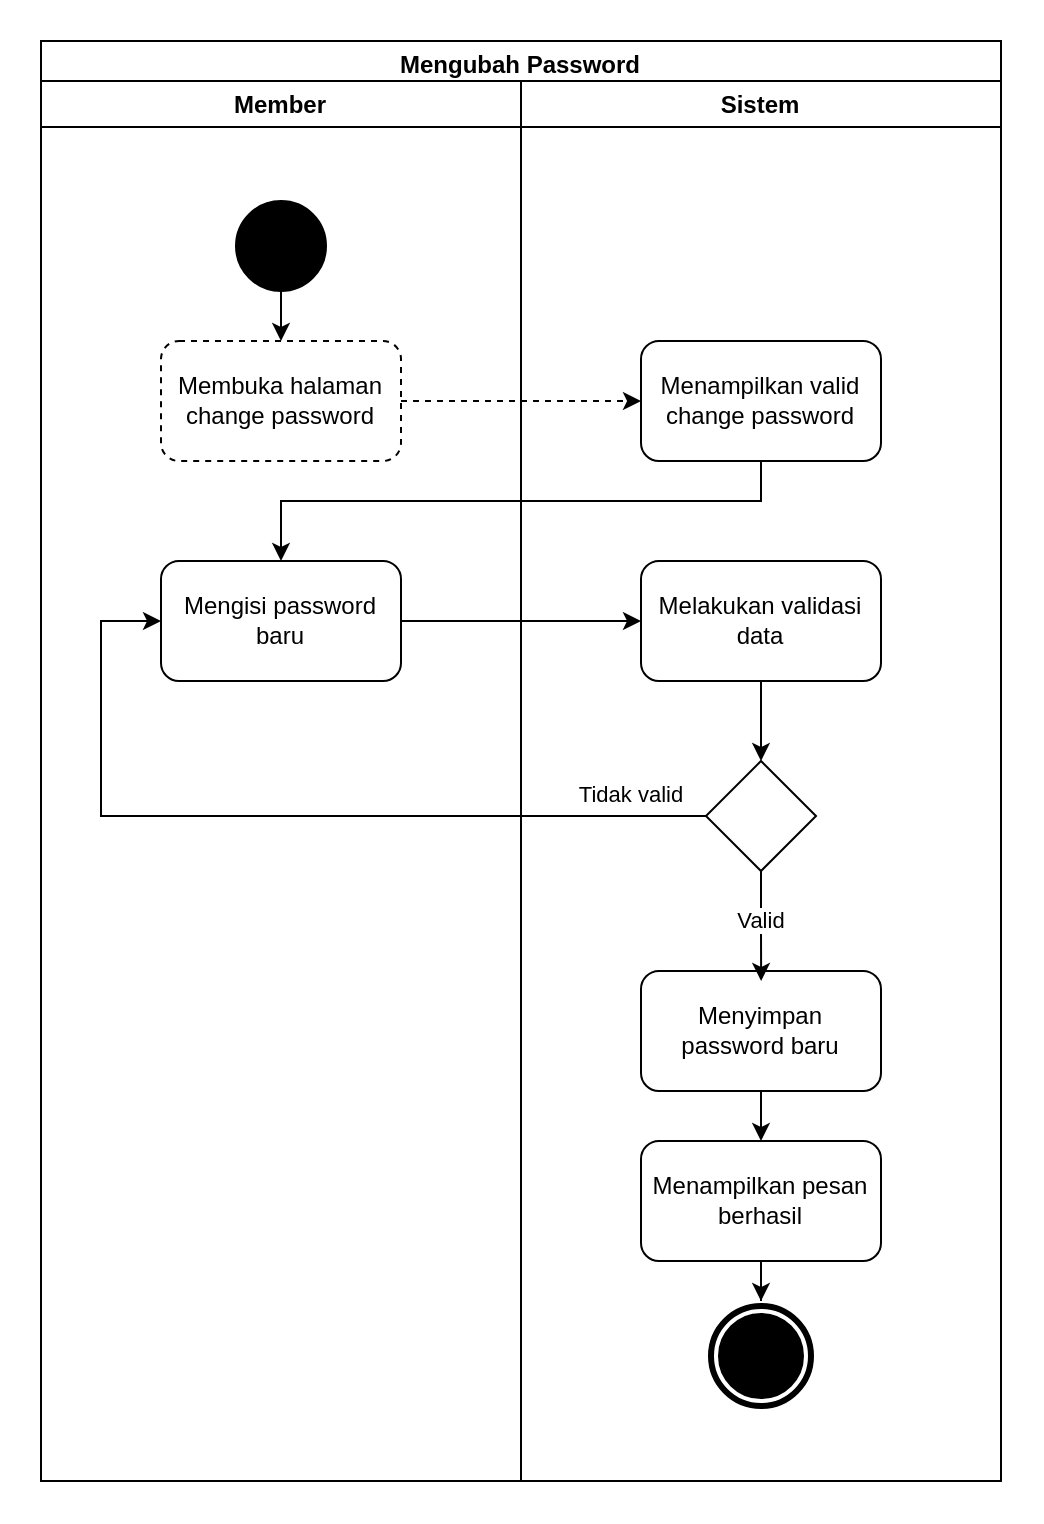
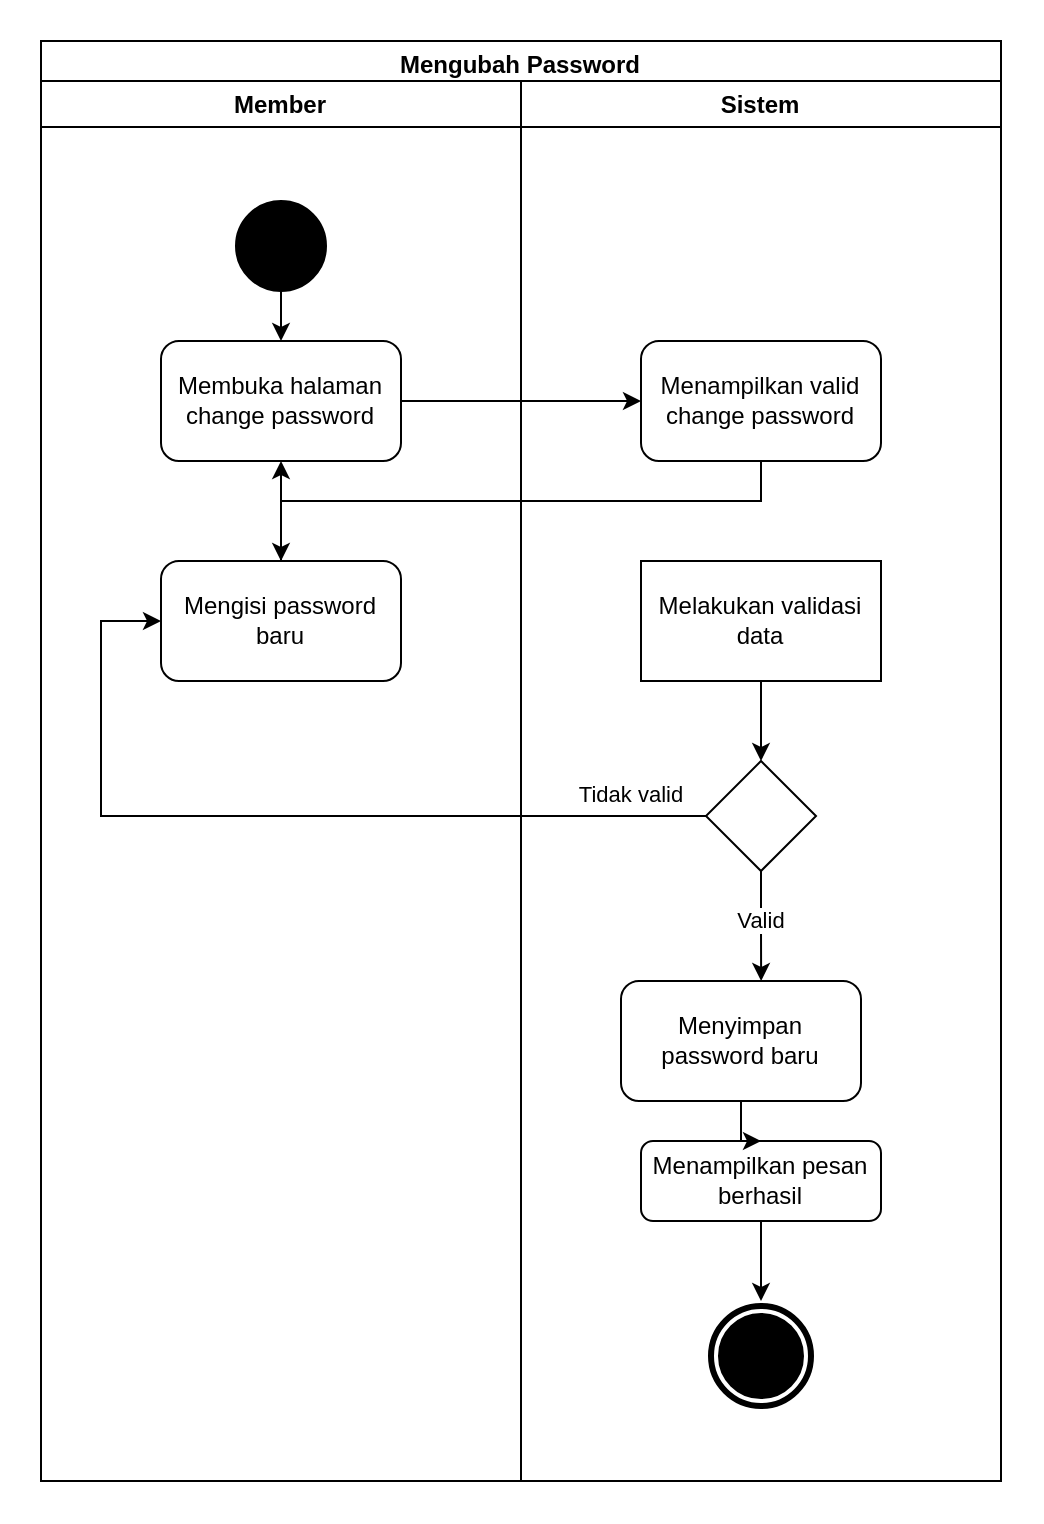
(281, 401) -> (281, 401)
(459, 401) -> (459, 401)
(459, 621) -> (281, 486)
(761, 621) -> (761, 621)
(761, 1031) -> (741, 1041)
(761, 1201) -> (761, 1181)
